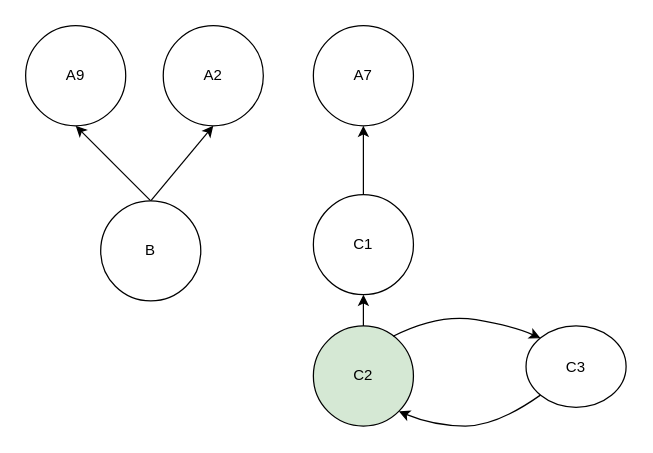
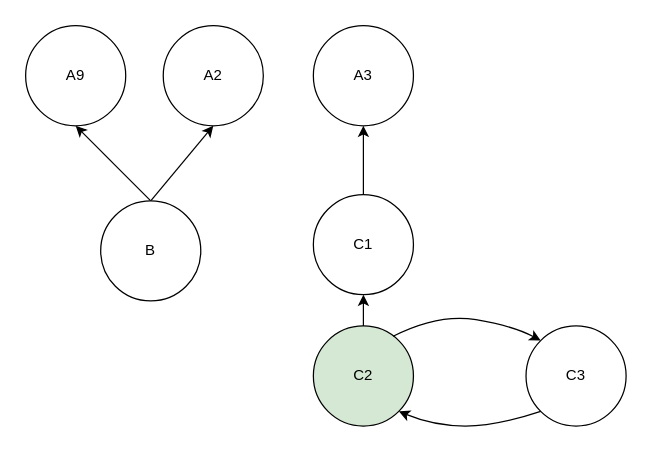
(363, 76) -> (363, 76)
(576, 366) -> (576, 376)
